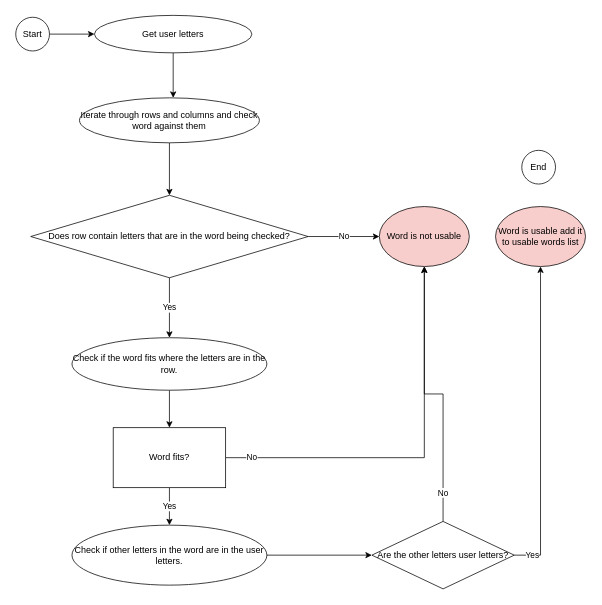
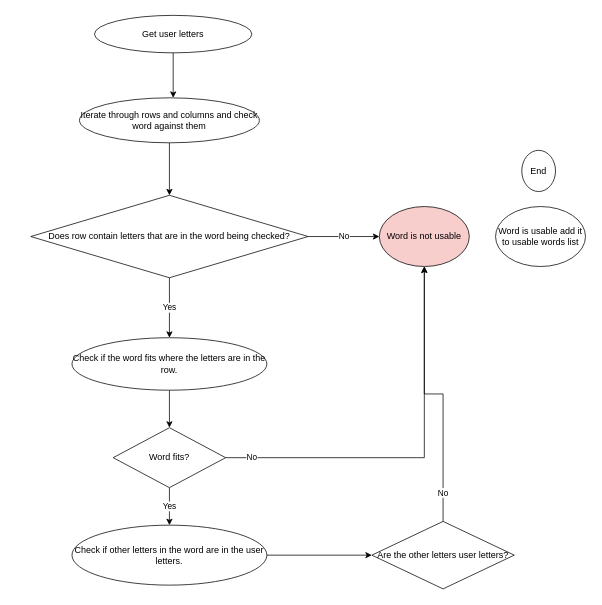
(32, 34) -> none
(87, 34) -> none
(539, 167) -> (539, 171)
(540, 237) -> (540, 237)
(540, 421) -> none
(169, 458) -> (169, 458)
